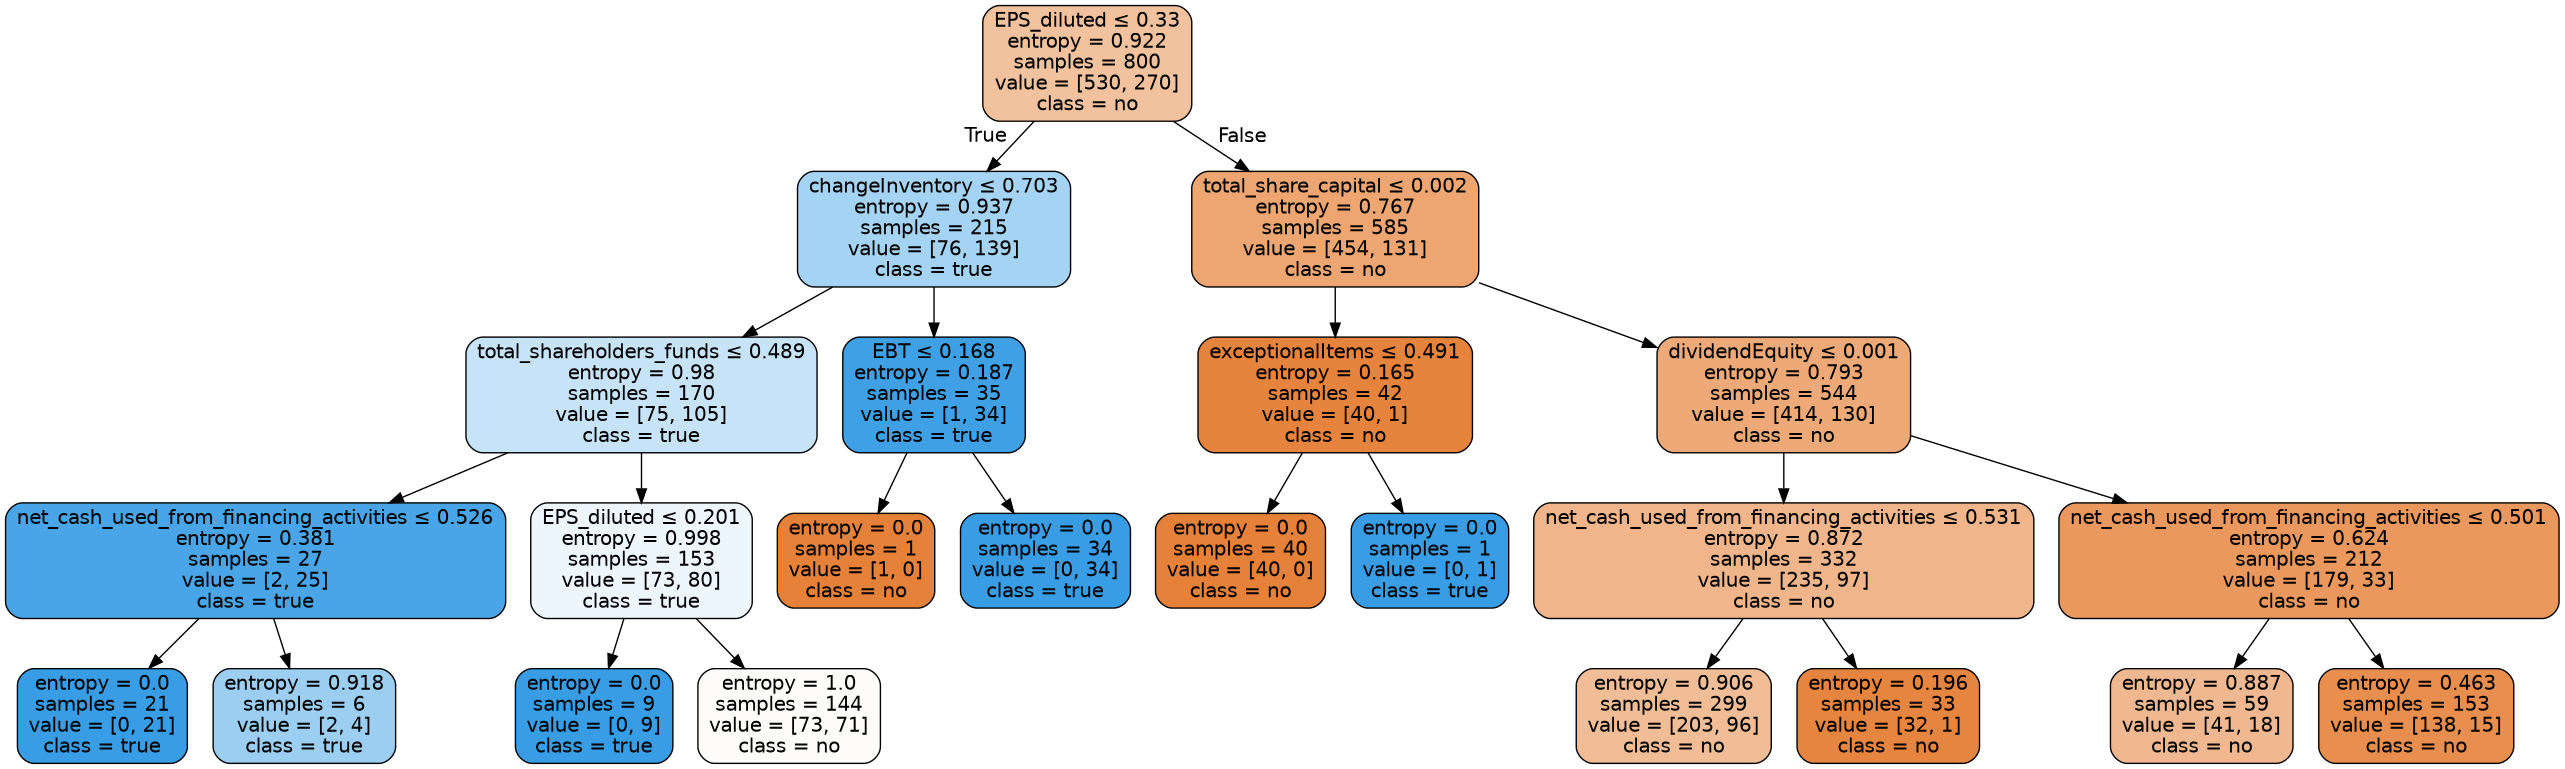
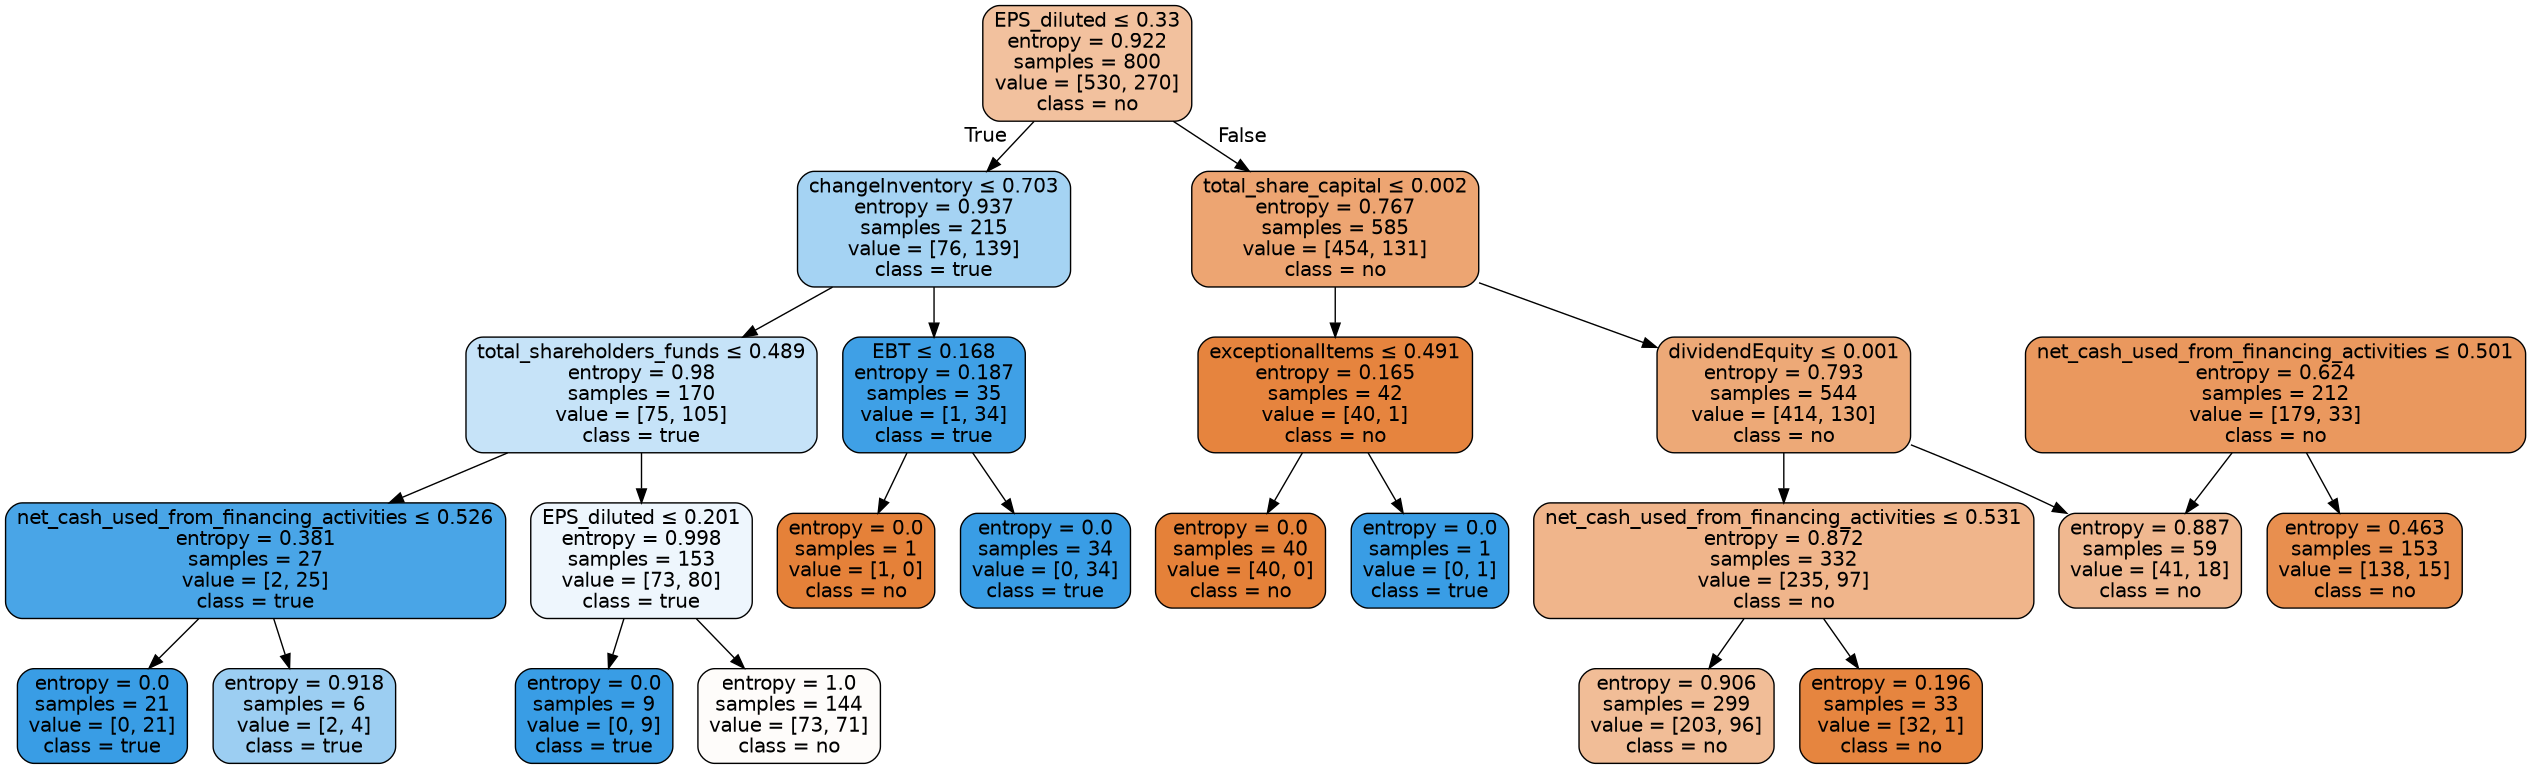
(2012, 467) -> (1983, 475)
